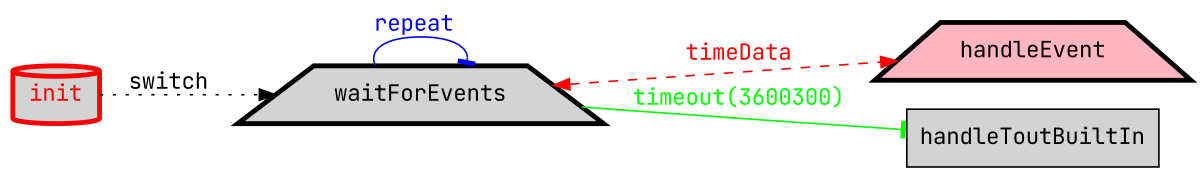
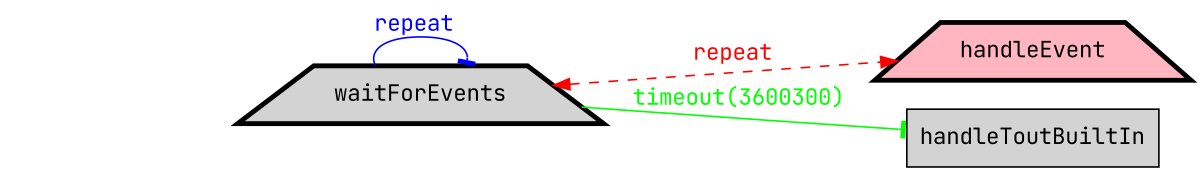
(739, 54) -> (739, 54)
(56, 95) -> none
